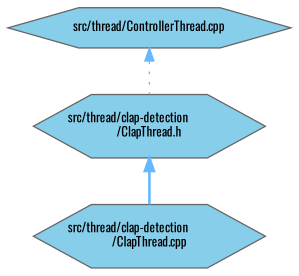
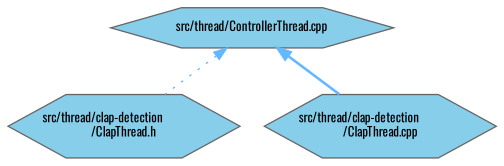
(149, 188) -> (314, 75)
